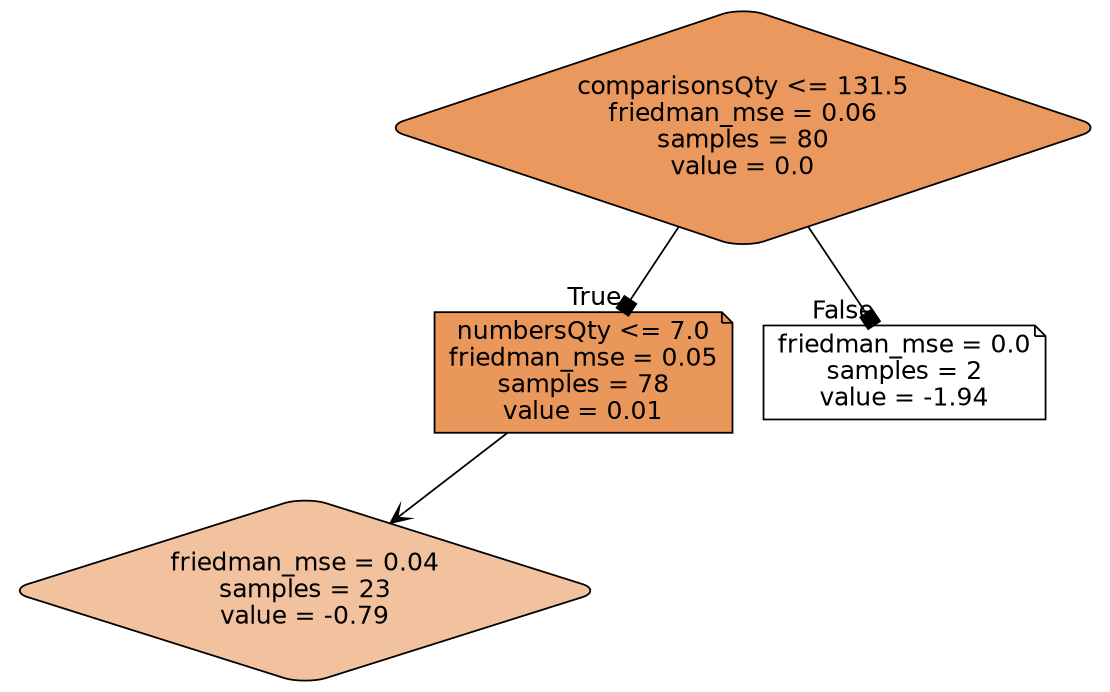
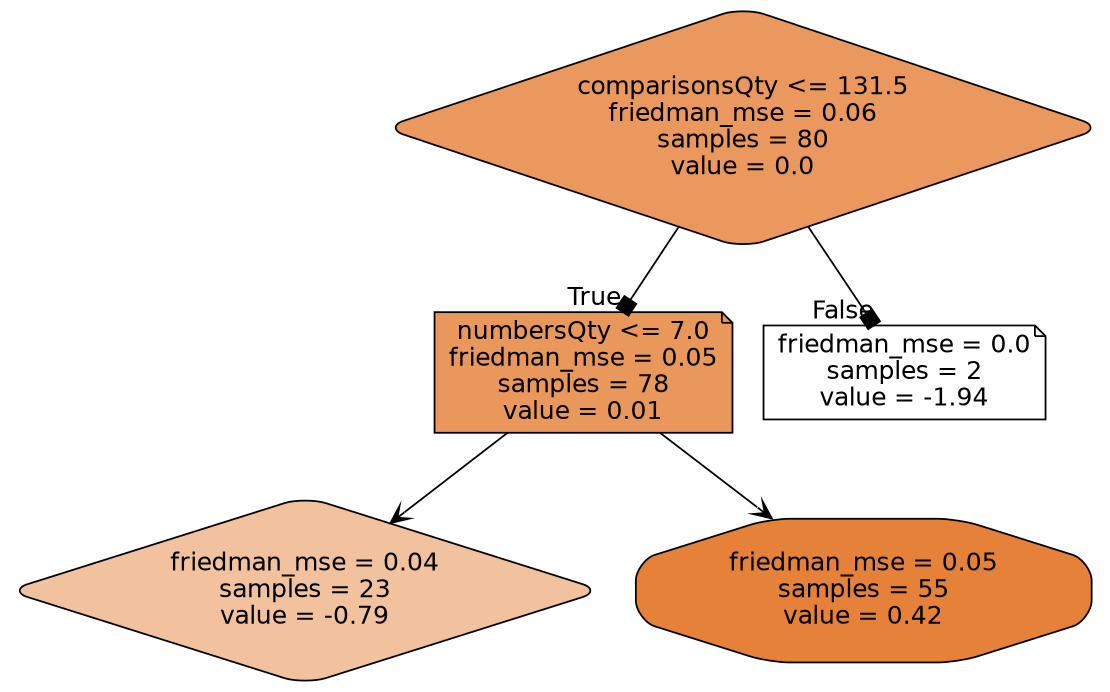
none -> (864, 591)
